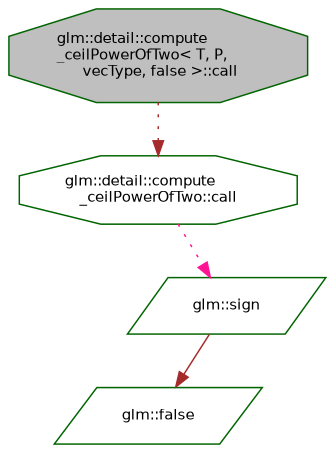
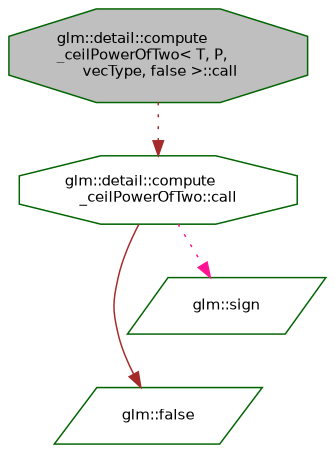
(197, 354) -> (114, 299)
